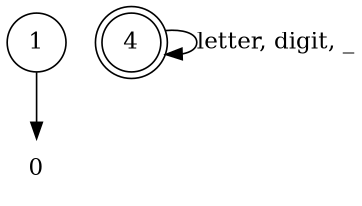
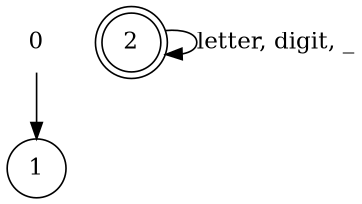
(131, 43) -> (131, 43)
(37, 97) -> (37, 98)
